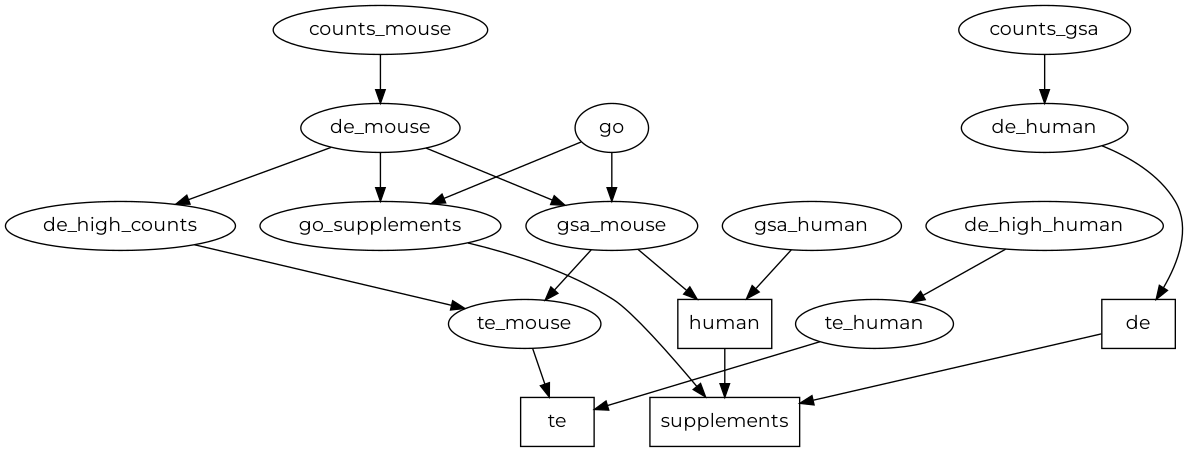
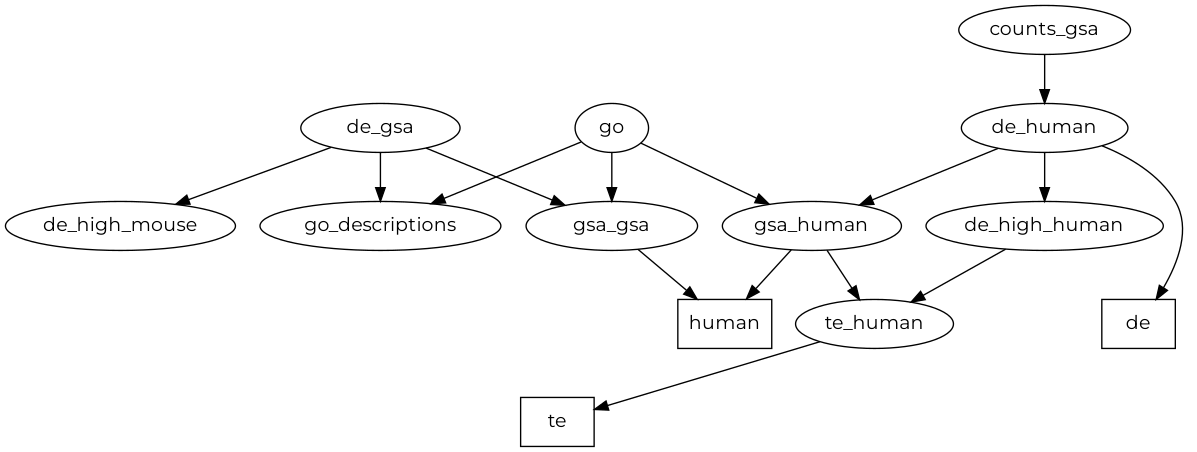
(380, 30) -> none
(380, 128) -> (380, 128)
none -> (1045, 170)
none -> (699, 171)
none -> (935, 174)
(120, 226) -> (120, 226)
(380, 226) -> (380, 226)
(612, 226) -> (612, 226)
none -> (839, 269)
(525, 324) -> none
(725, 422) -> none
